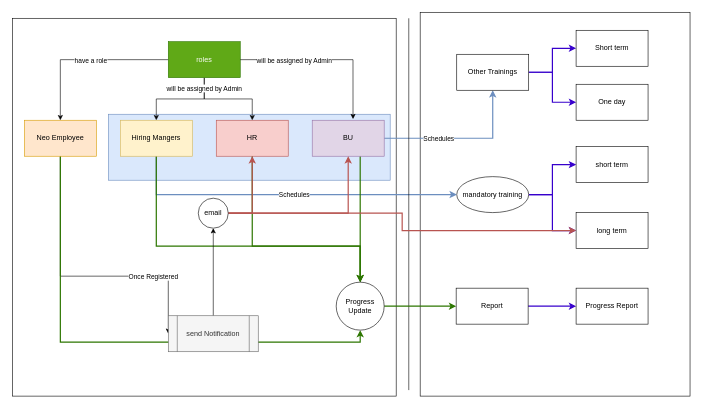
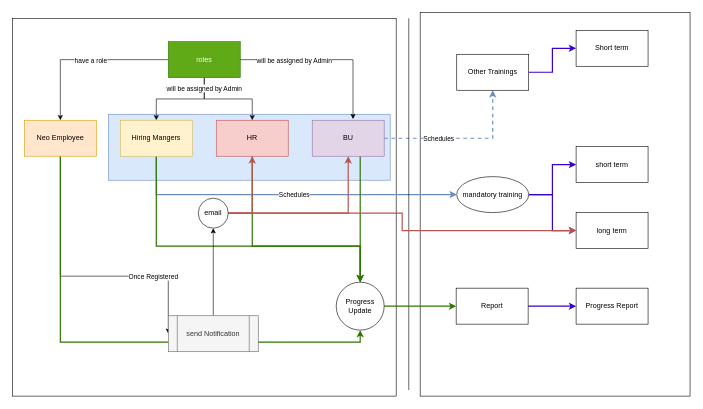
(553, 96) -> none
(612, 102) -> none
(493, 137) -> (493, 137)
